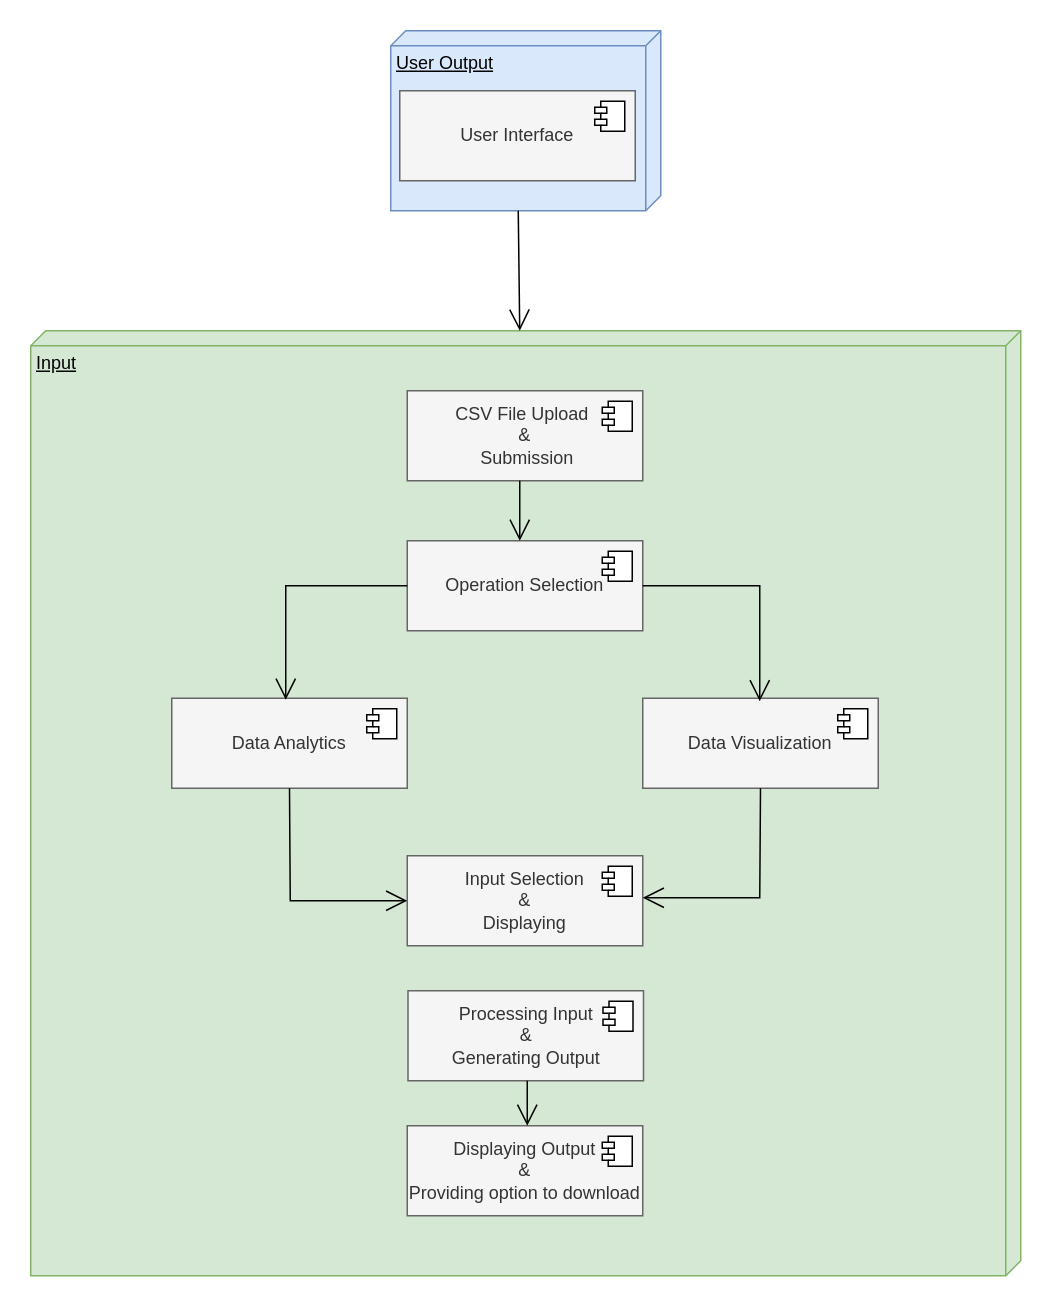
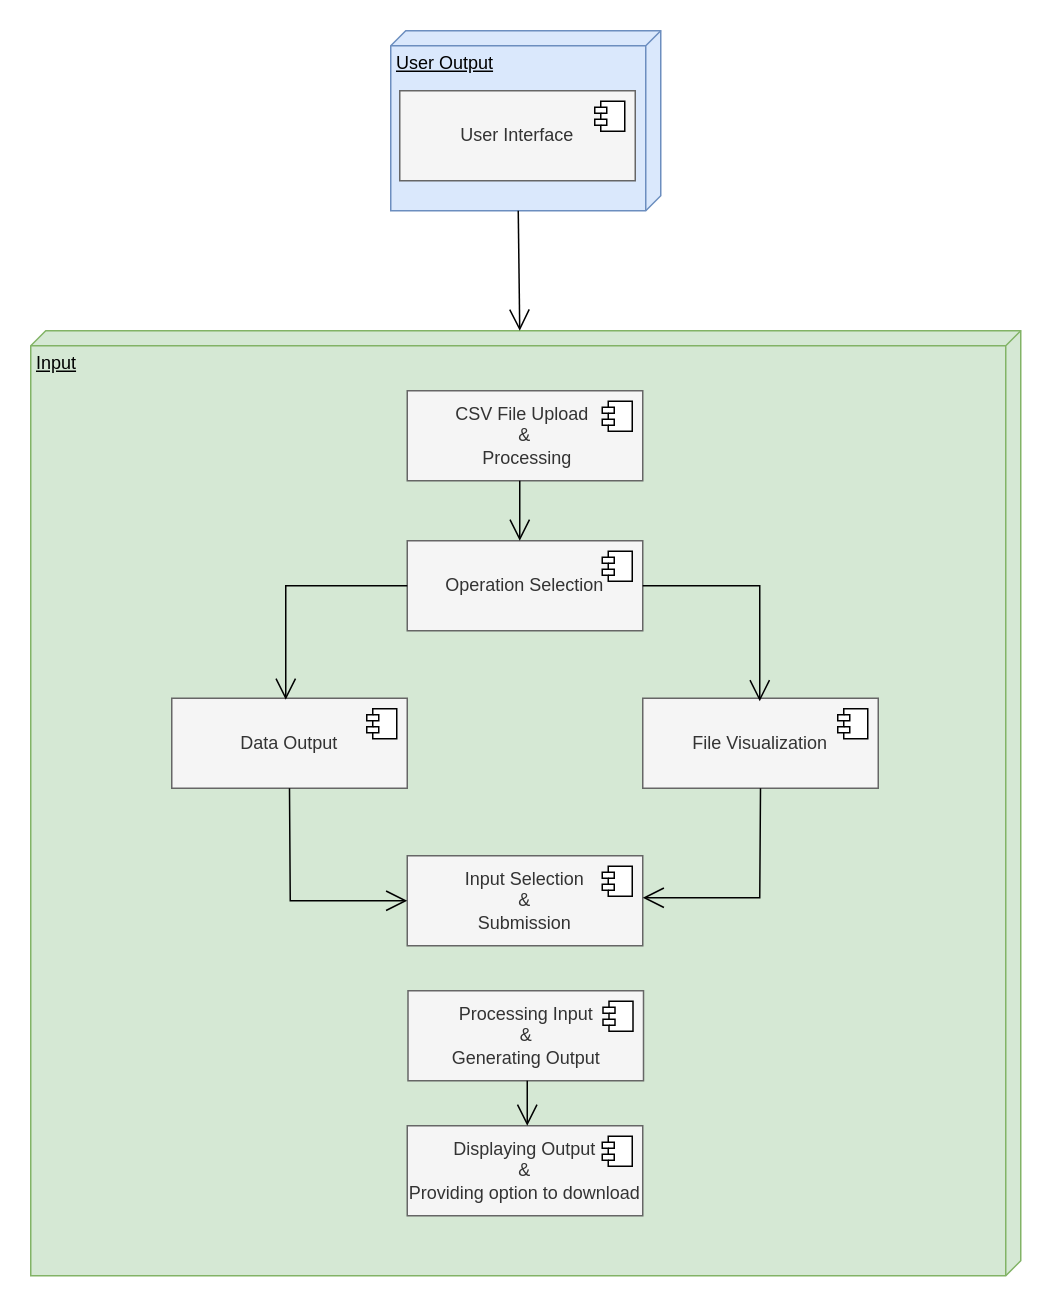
(525, 436) -> (525, 436)
(290, 743) -> (290, 743)
(761, 743) -> (761, 743)
(525, 901) -> (525, 901)
